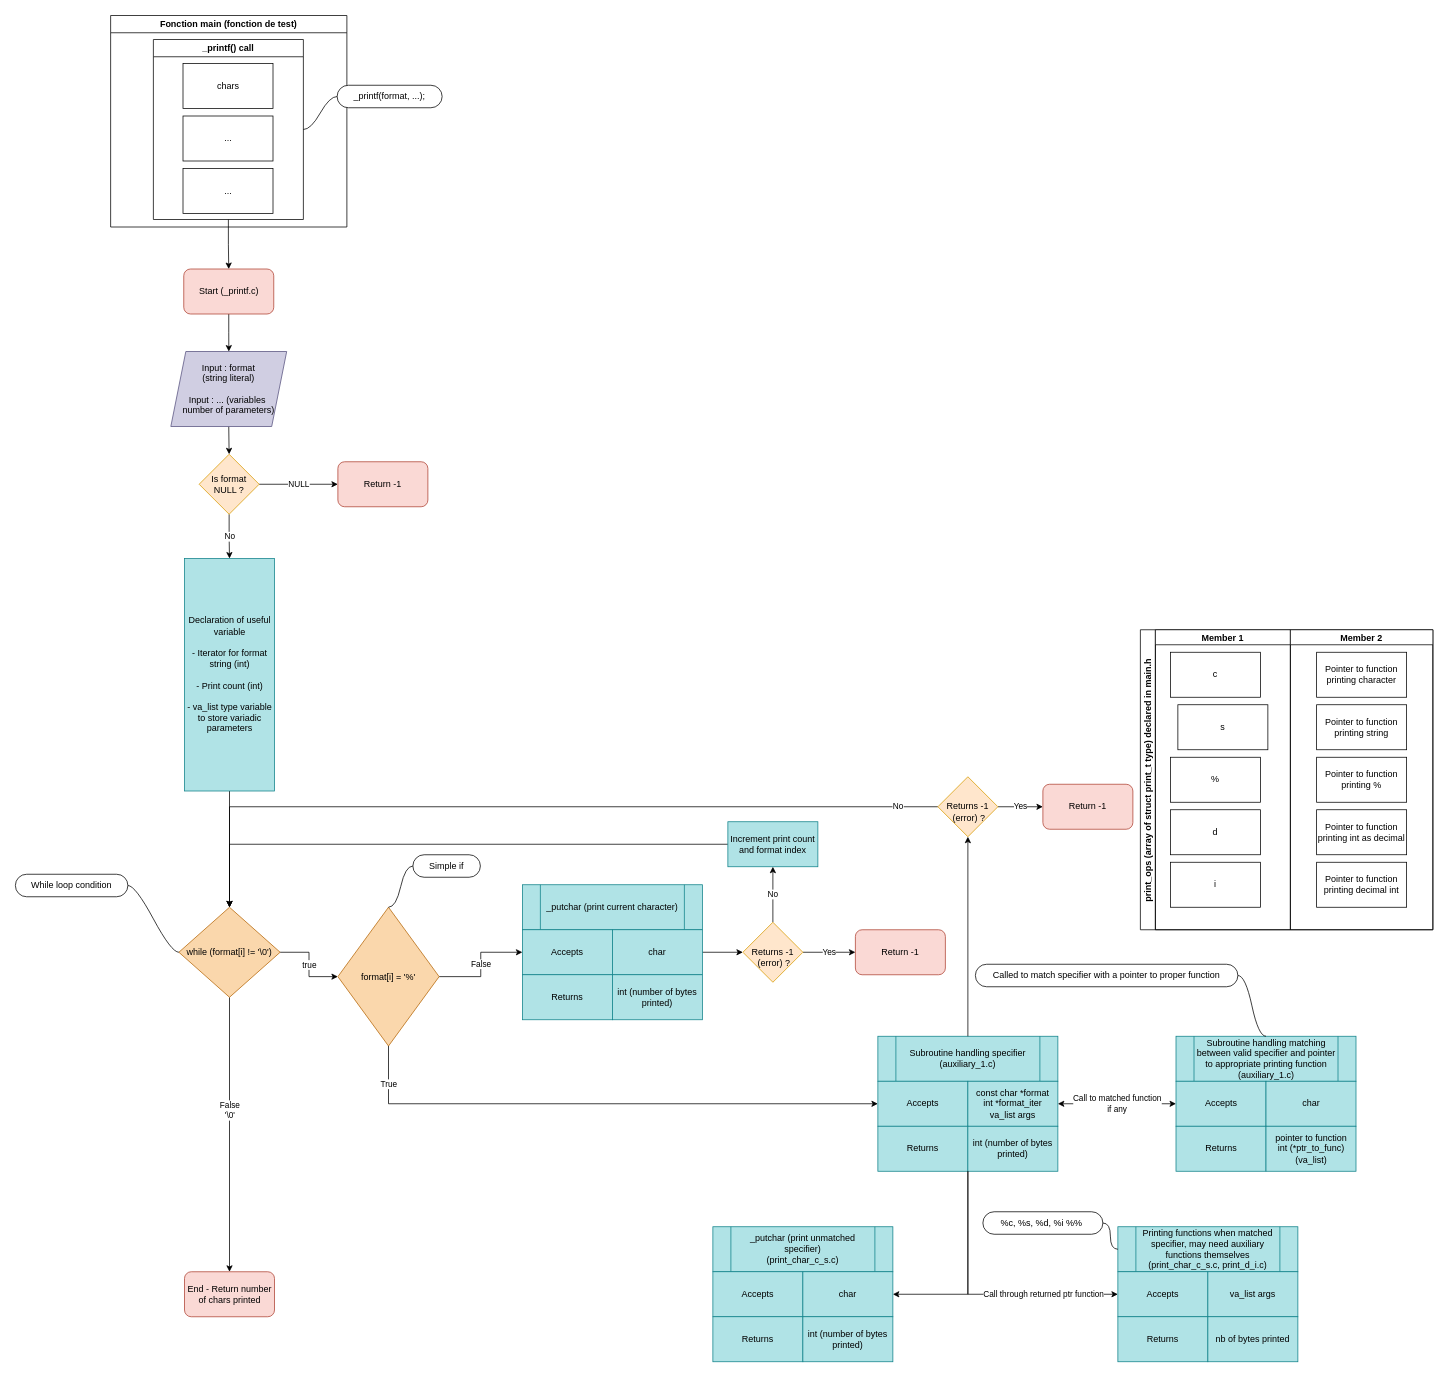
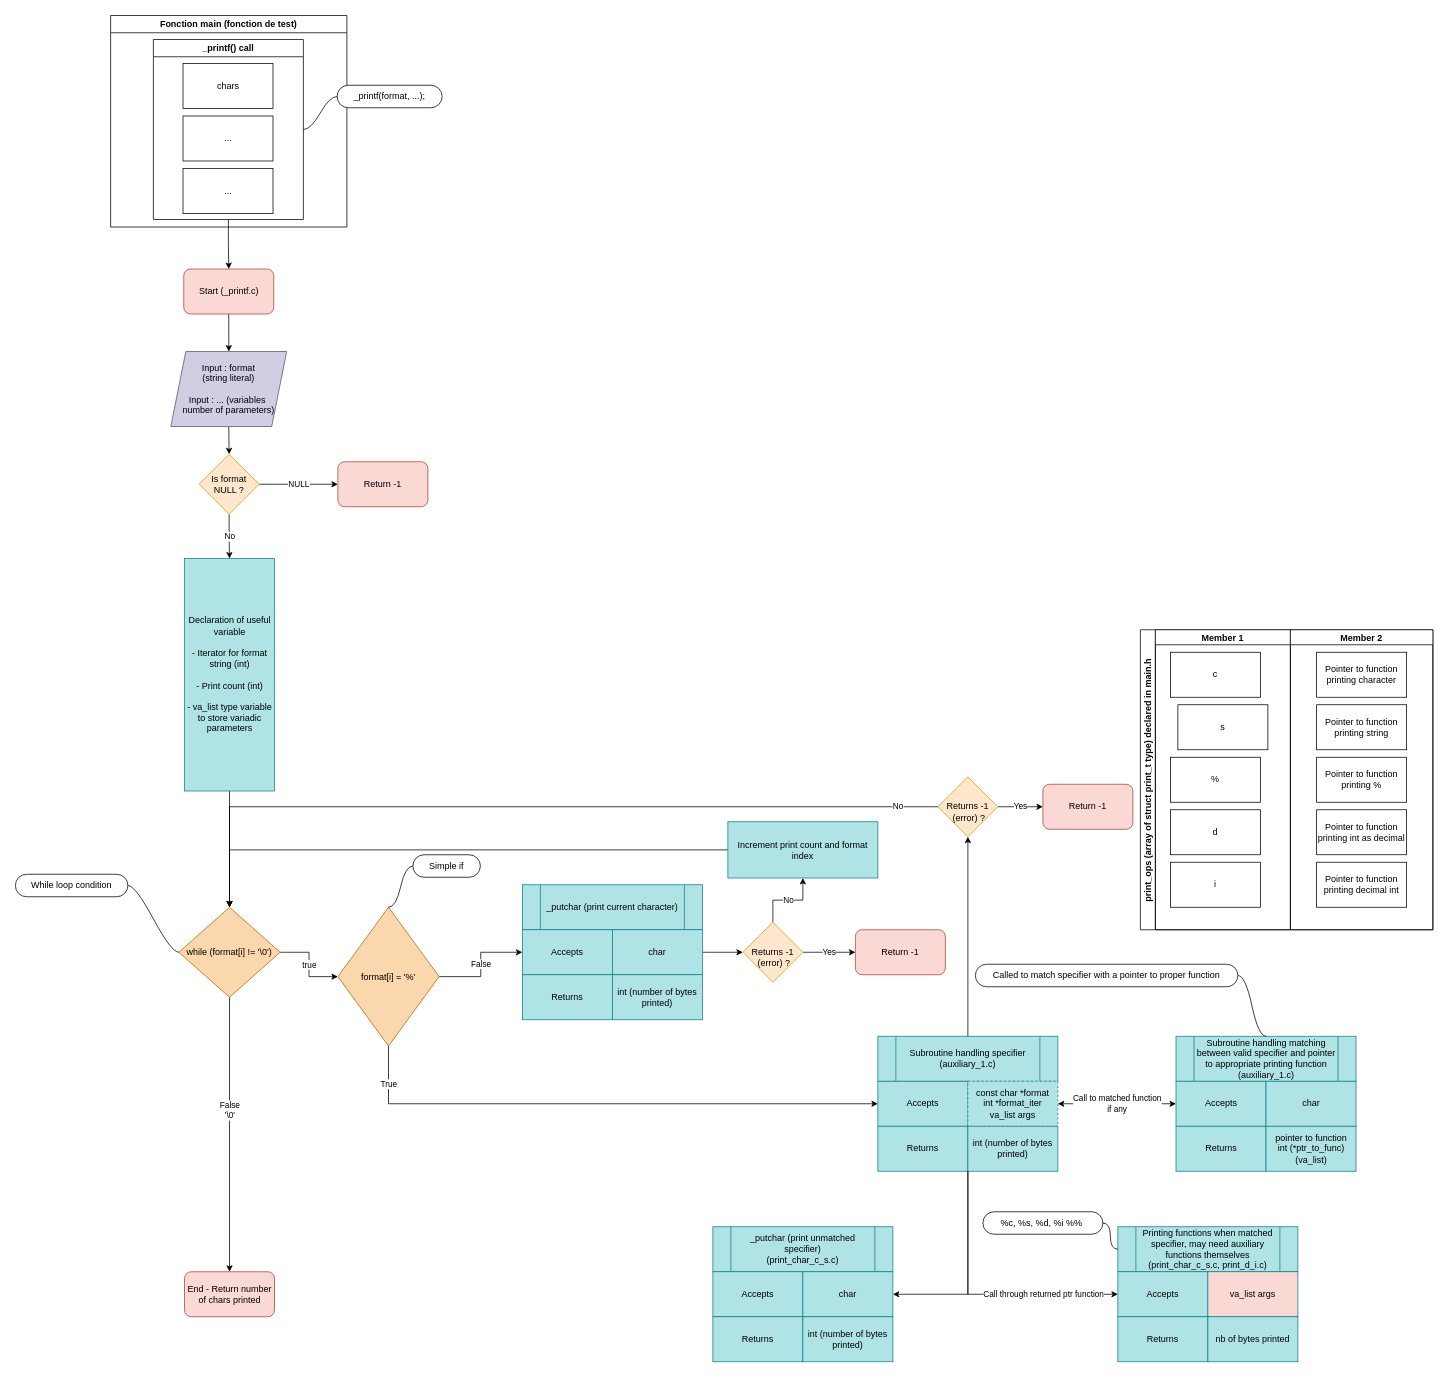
(773, 844) -> (803, 850)
(1013, 1104) -> (1013, 1104)
(1253, 1294) -> (1253, 1294)
